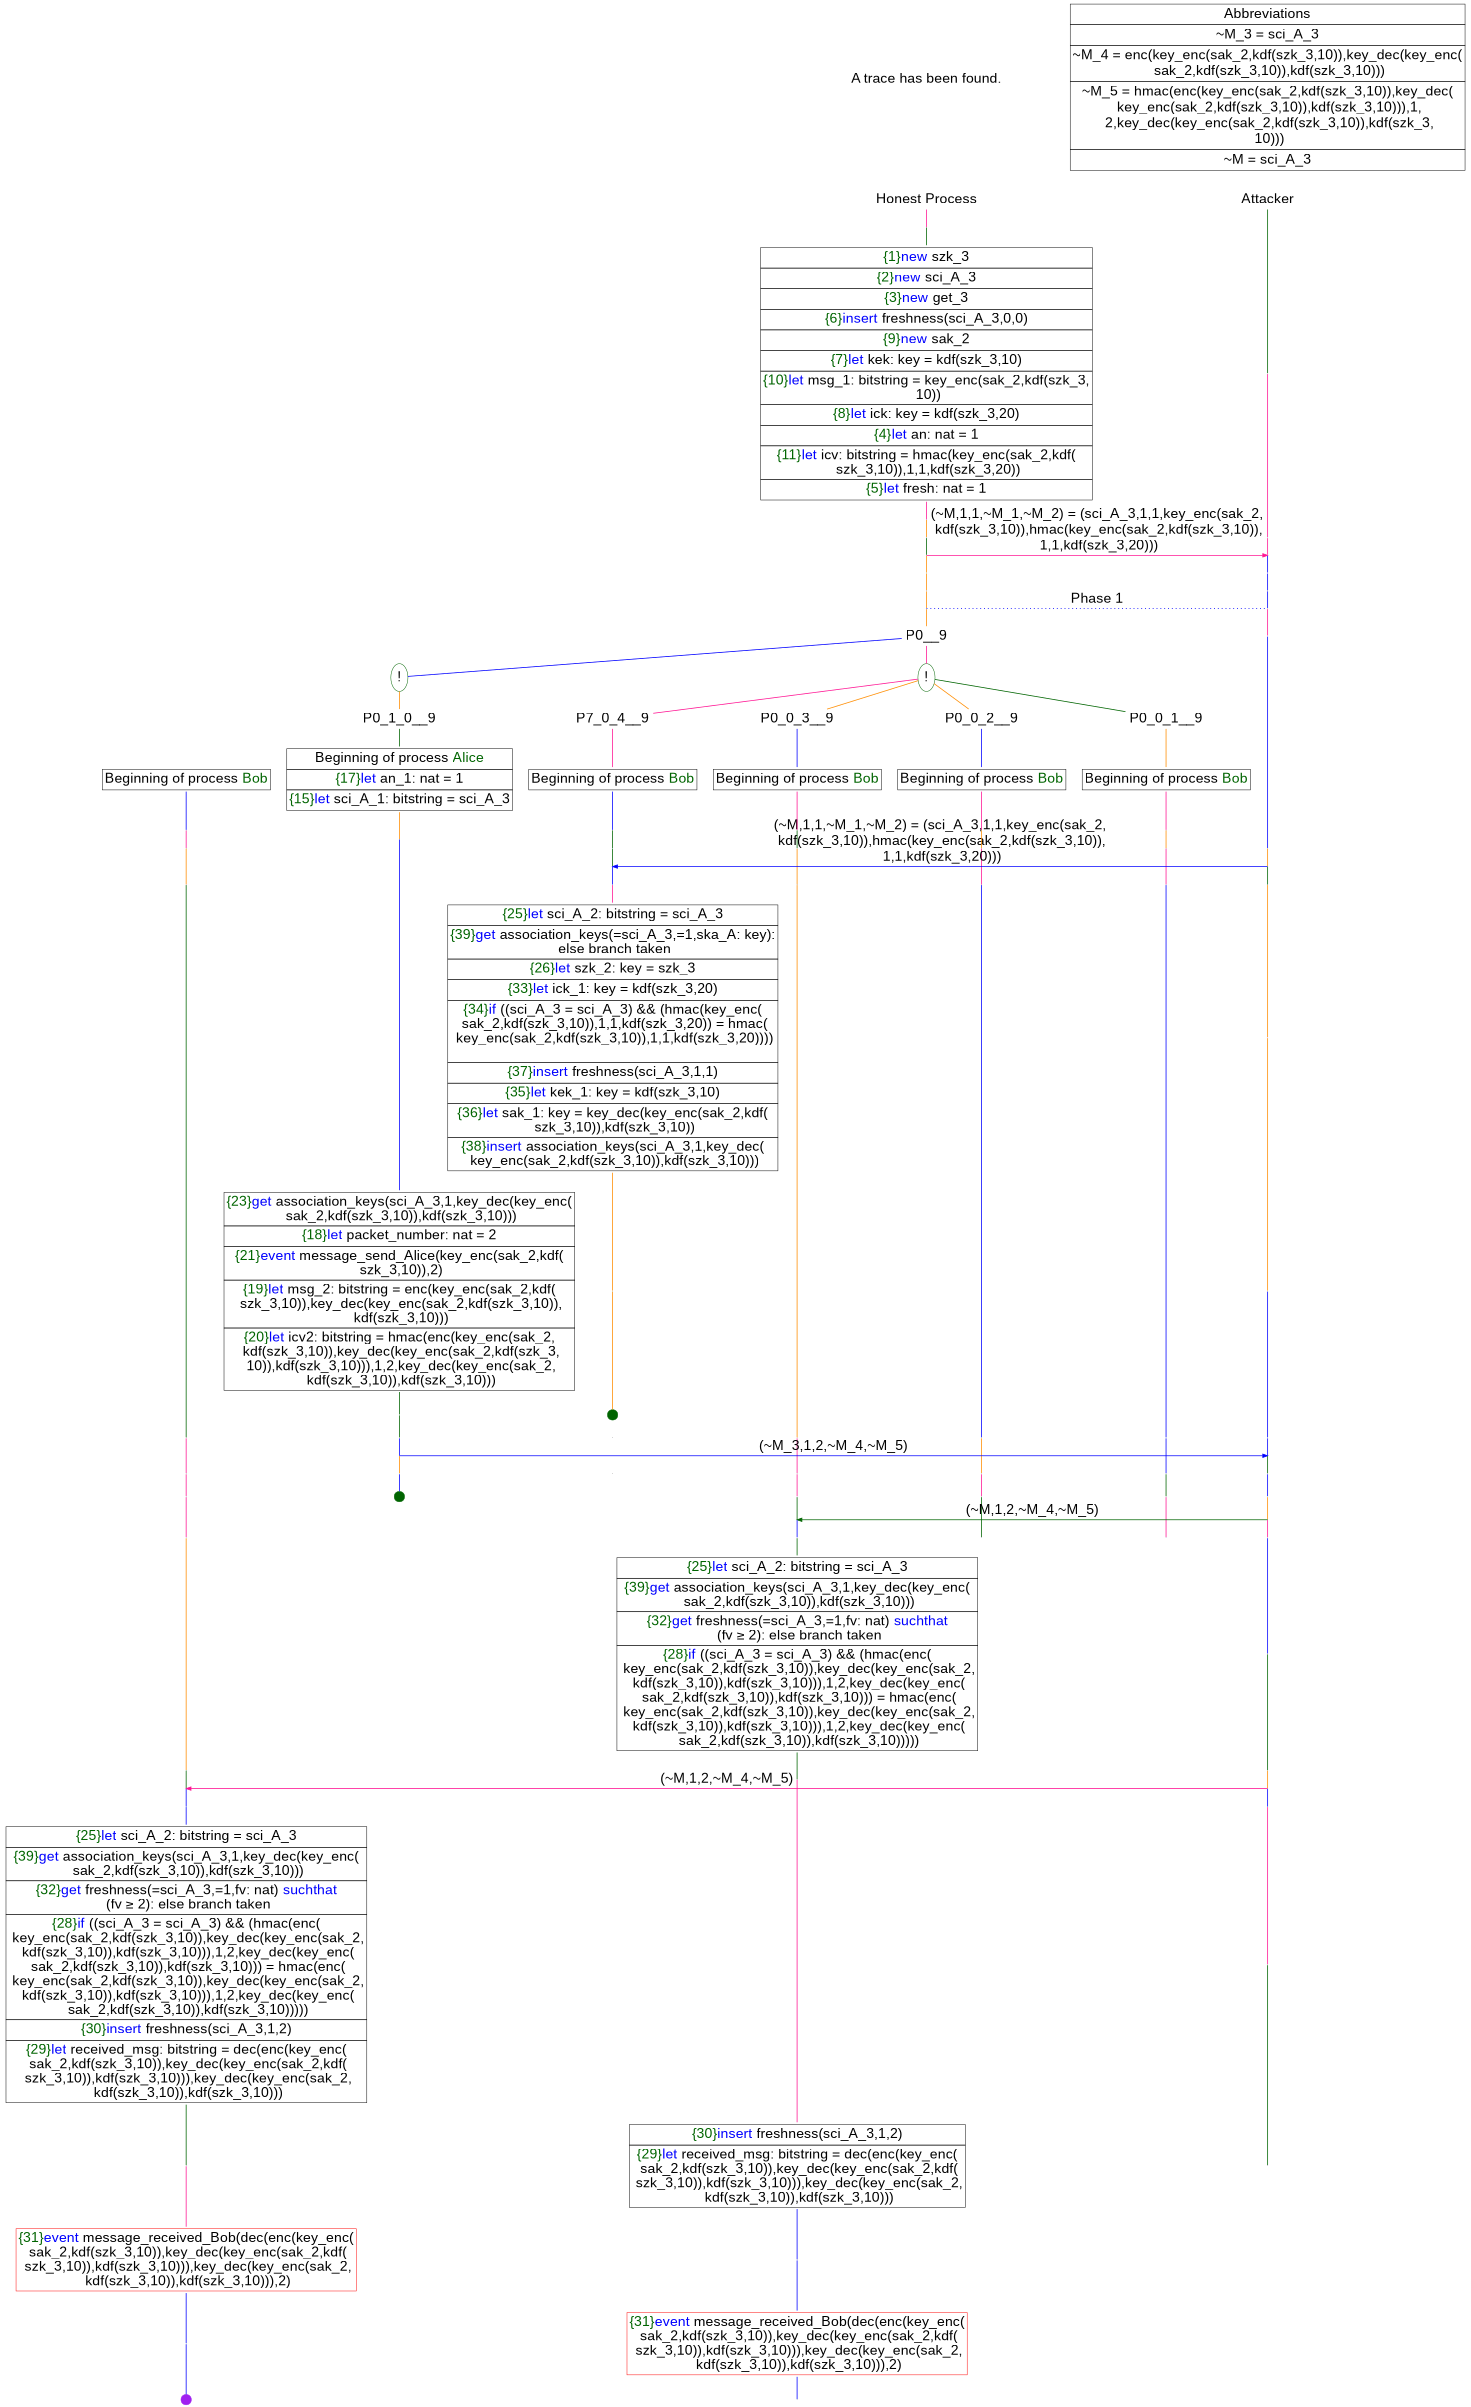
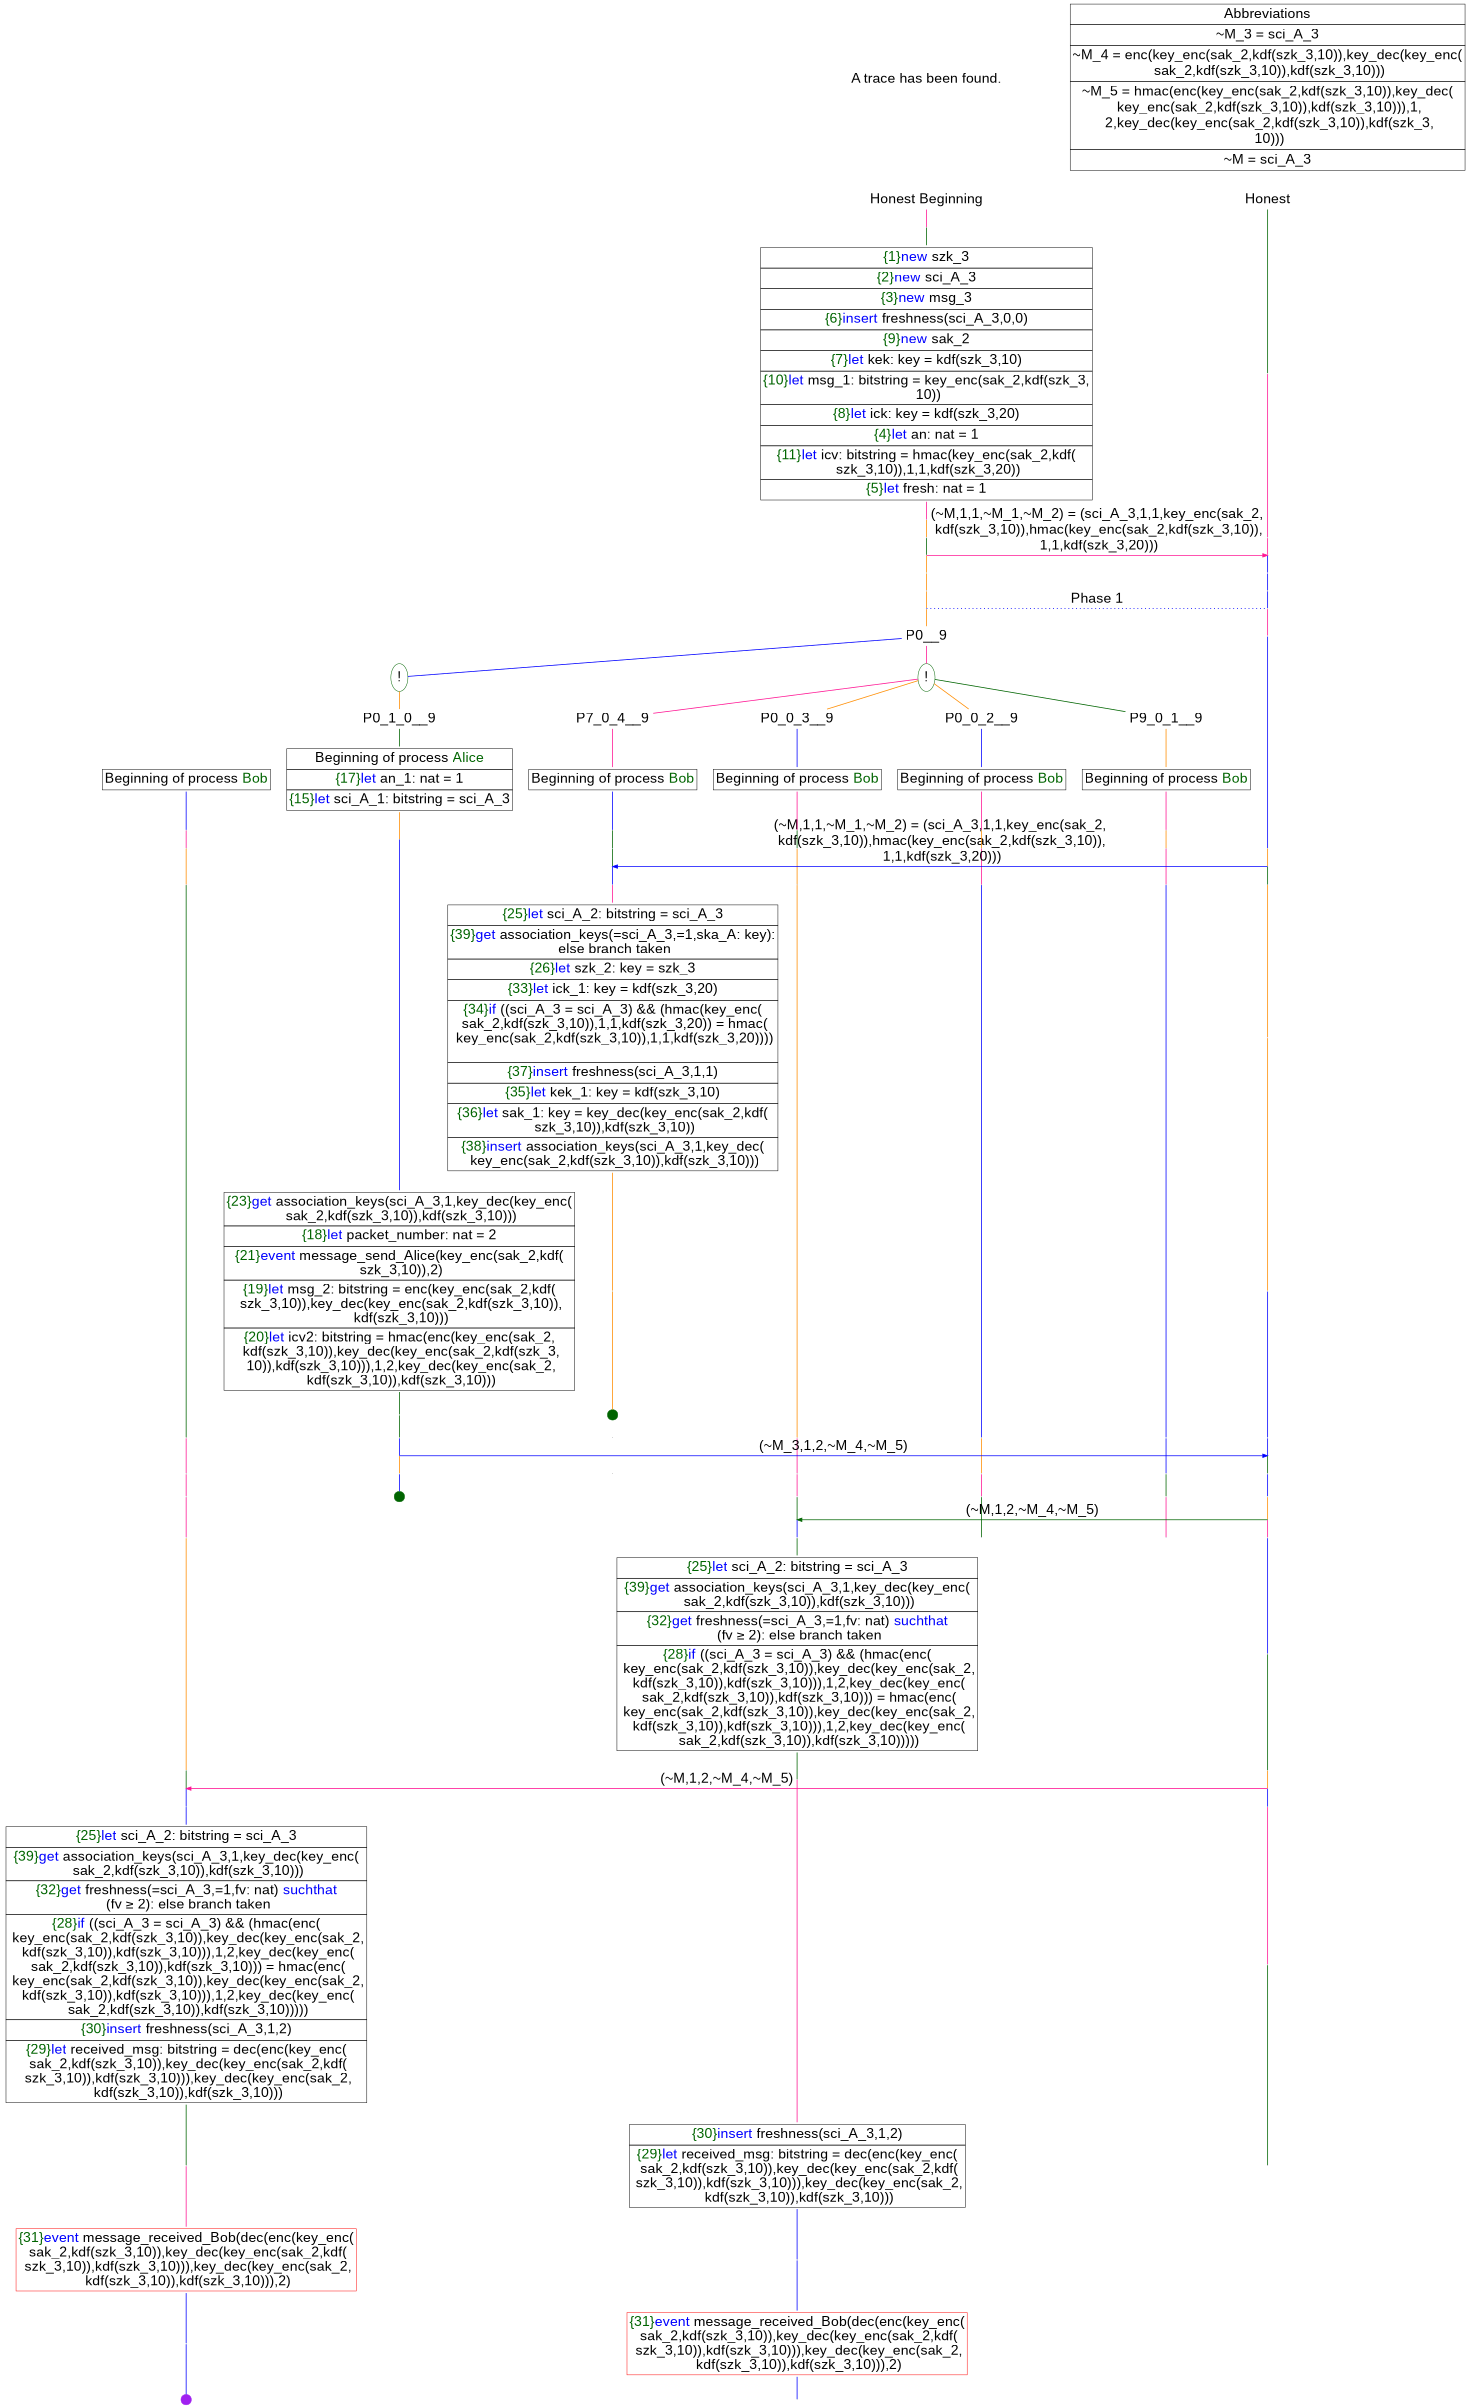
(926, 200) -> (926, 200)
(1268, 200) -> (1268, 200)
(951, 298) -> (951, 298)
(1166, 719) -> (1166, 719)
